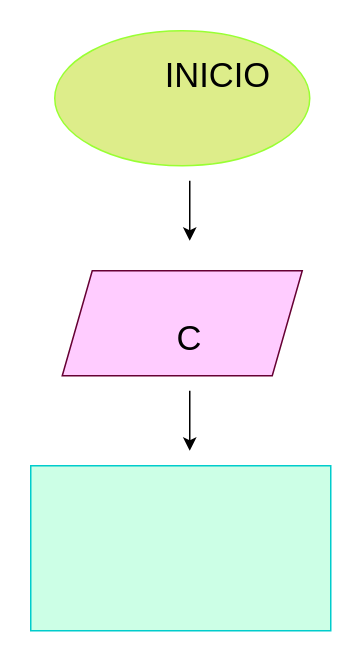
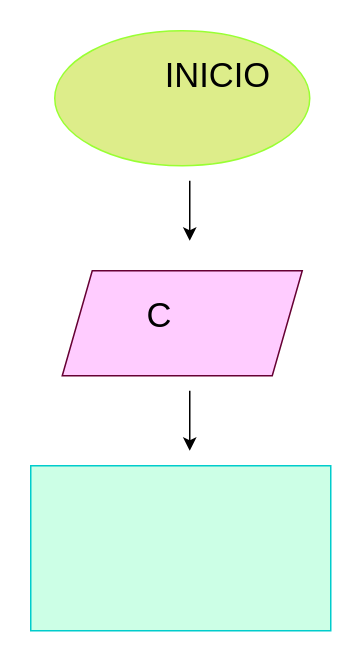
(190, 338) -> (160, 316)
